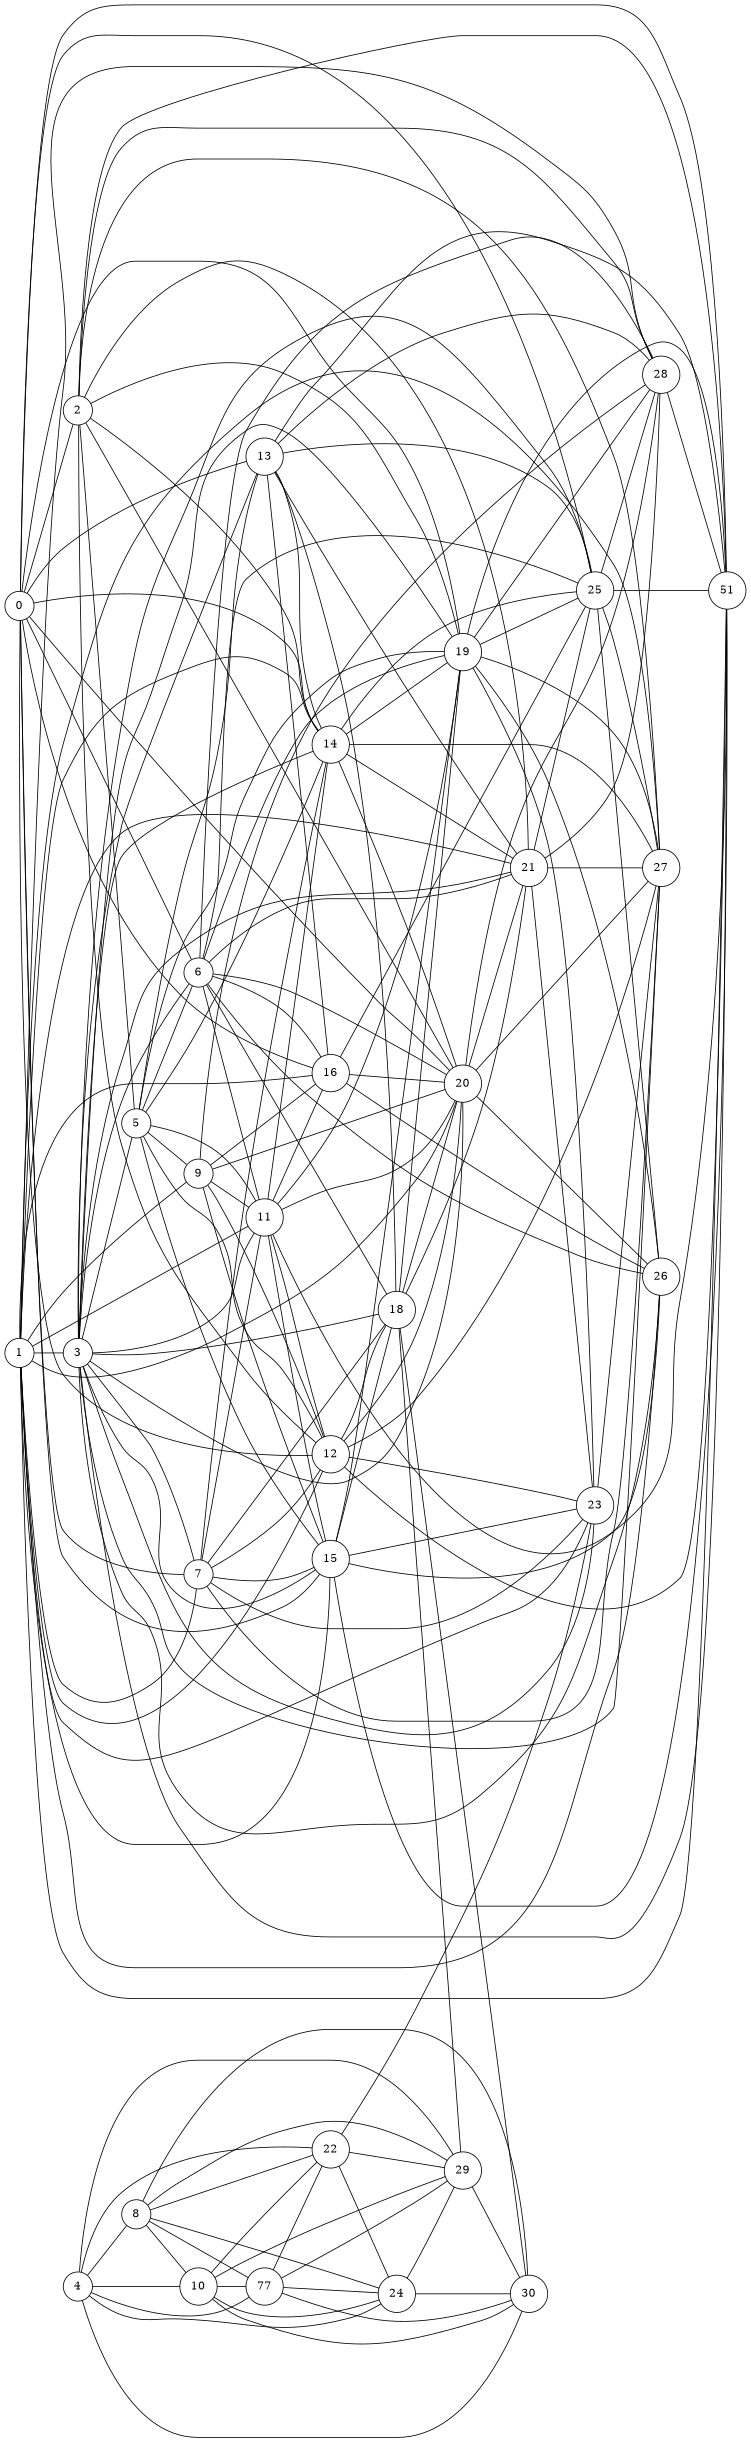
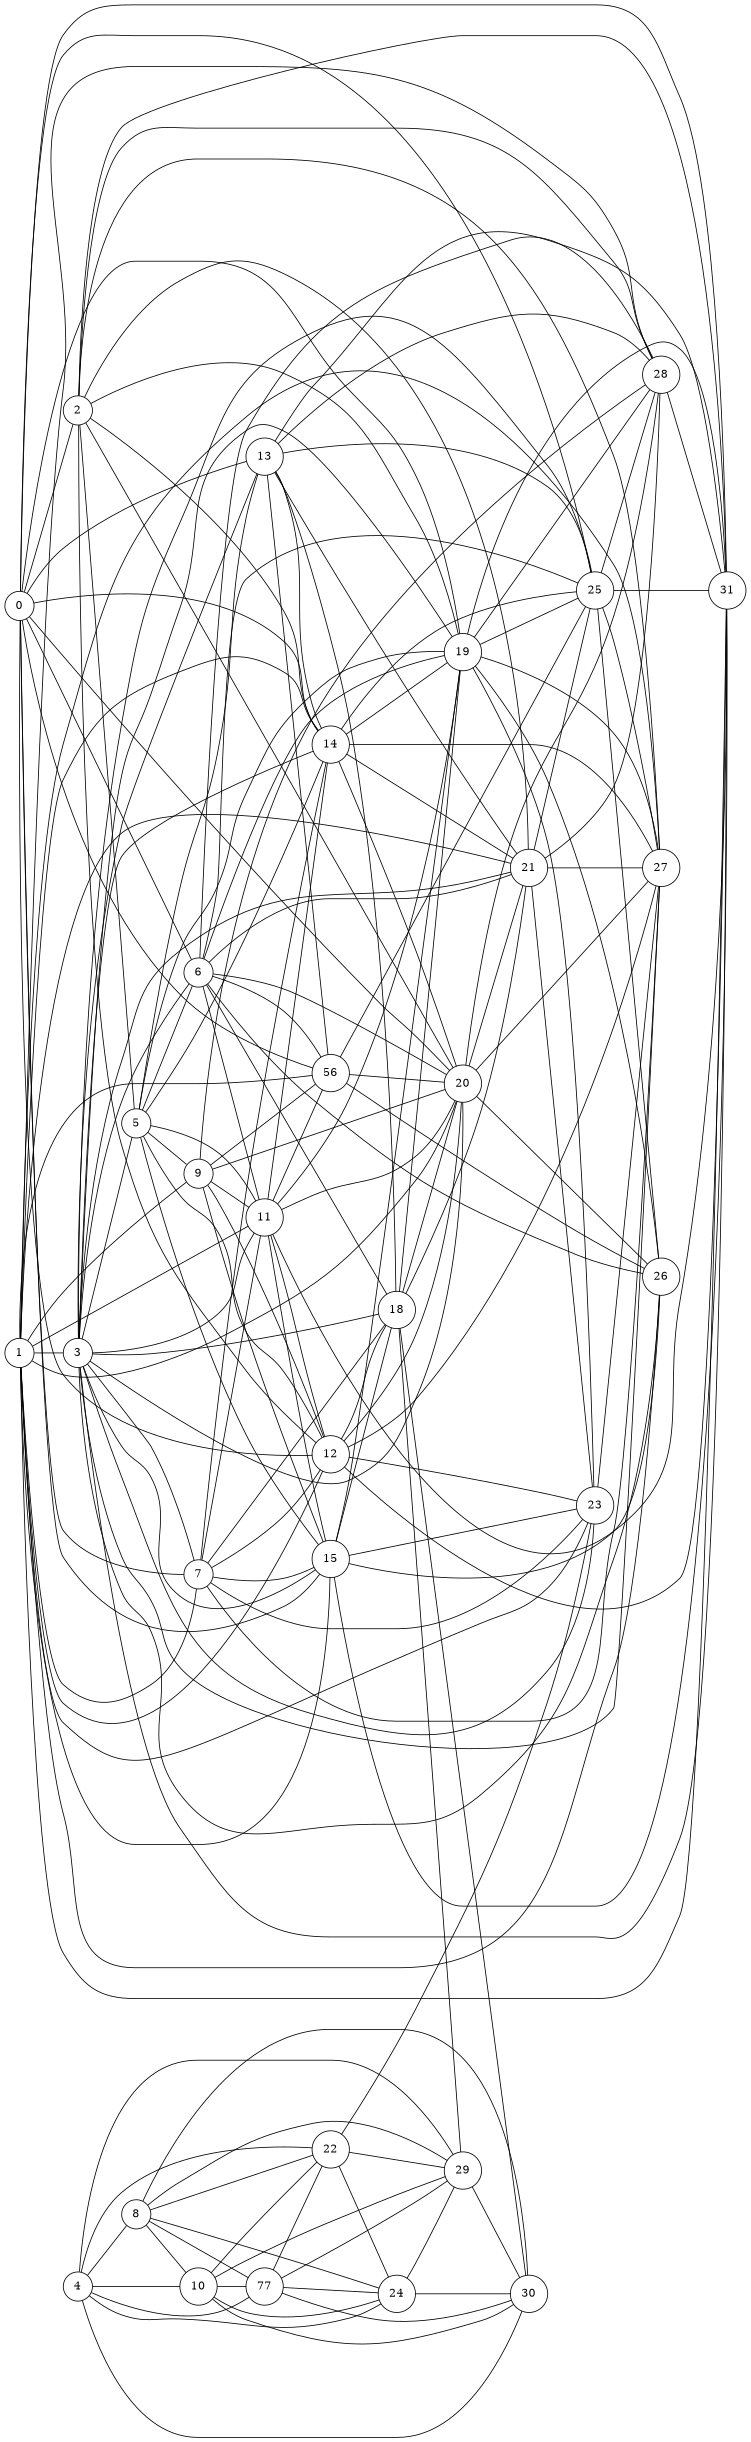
(727, 590) -> (727, 590)
(331, 1073) -> (331, 1073)
